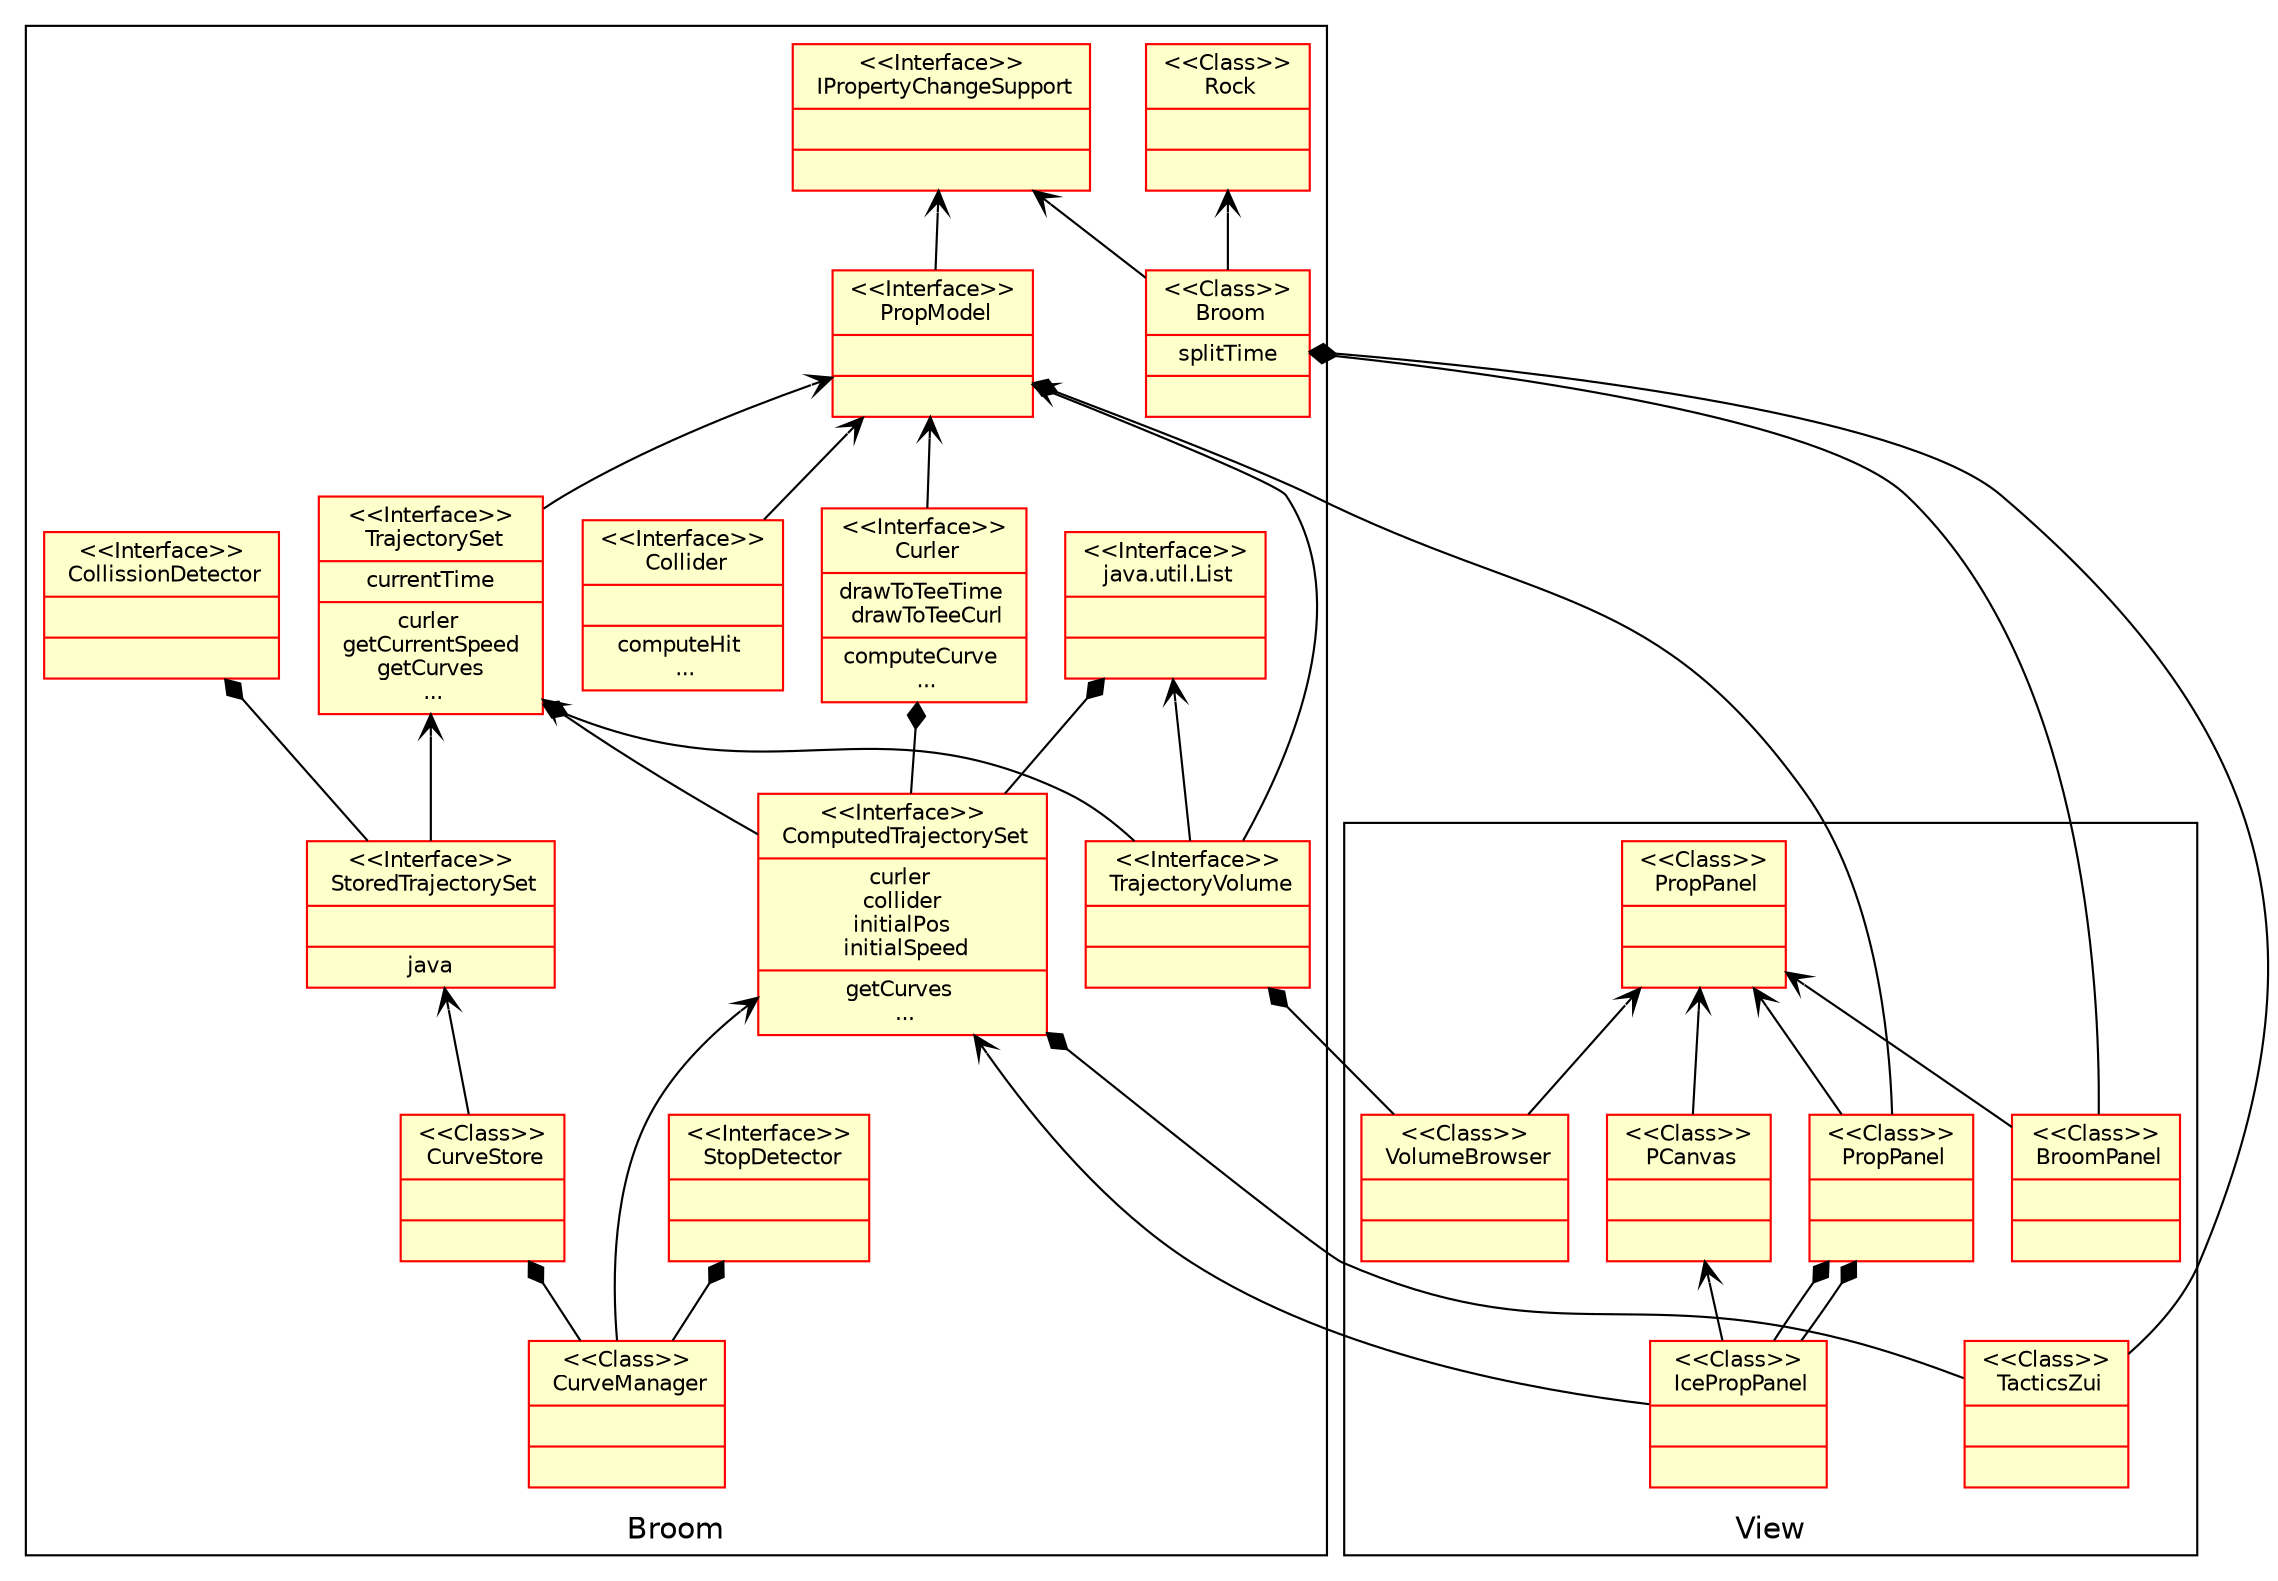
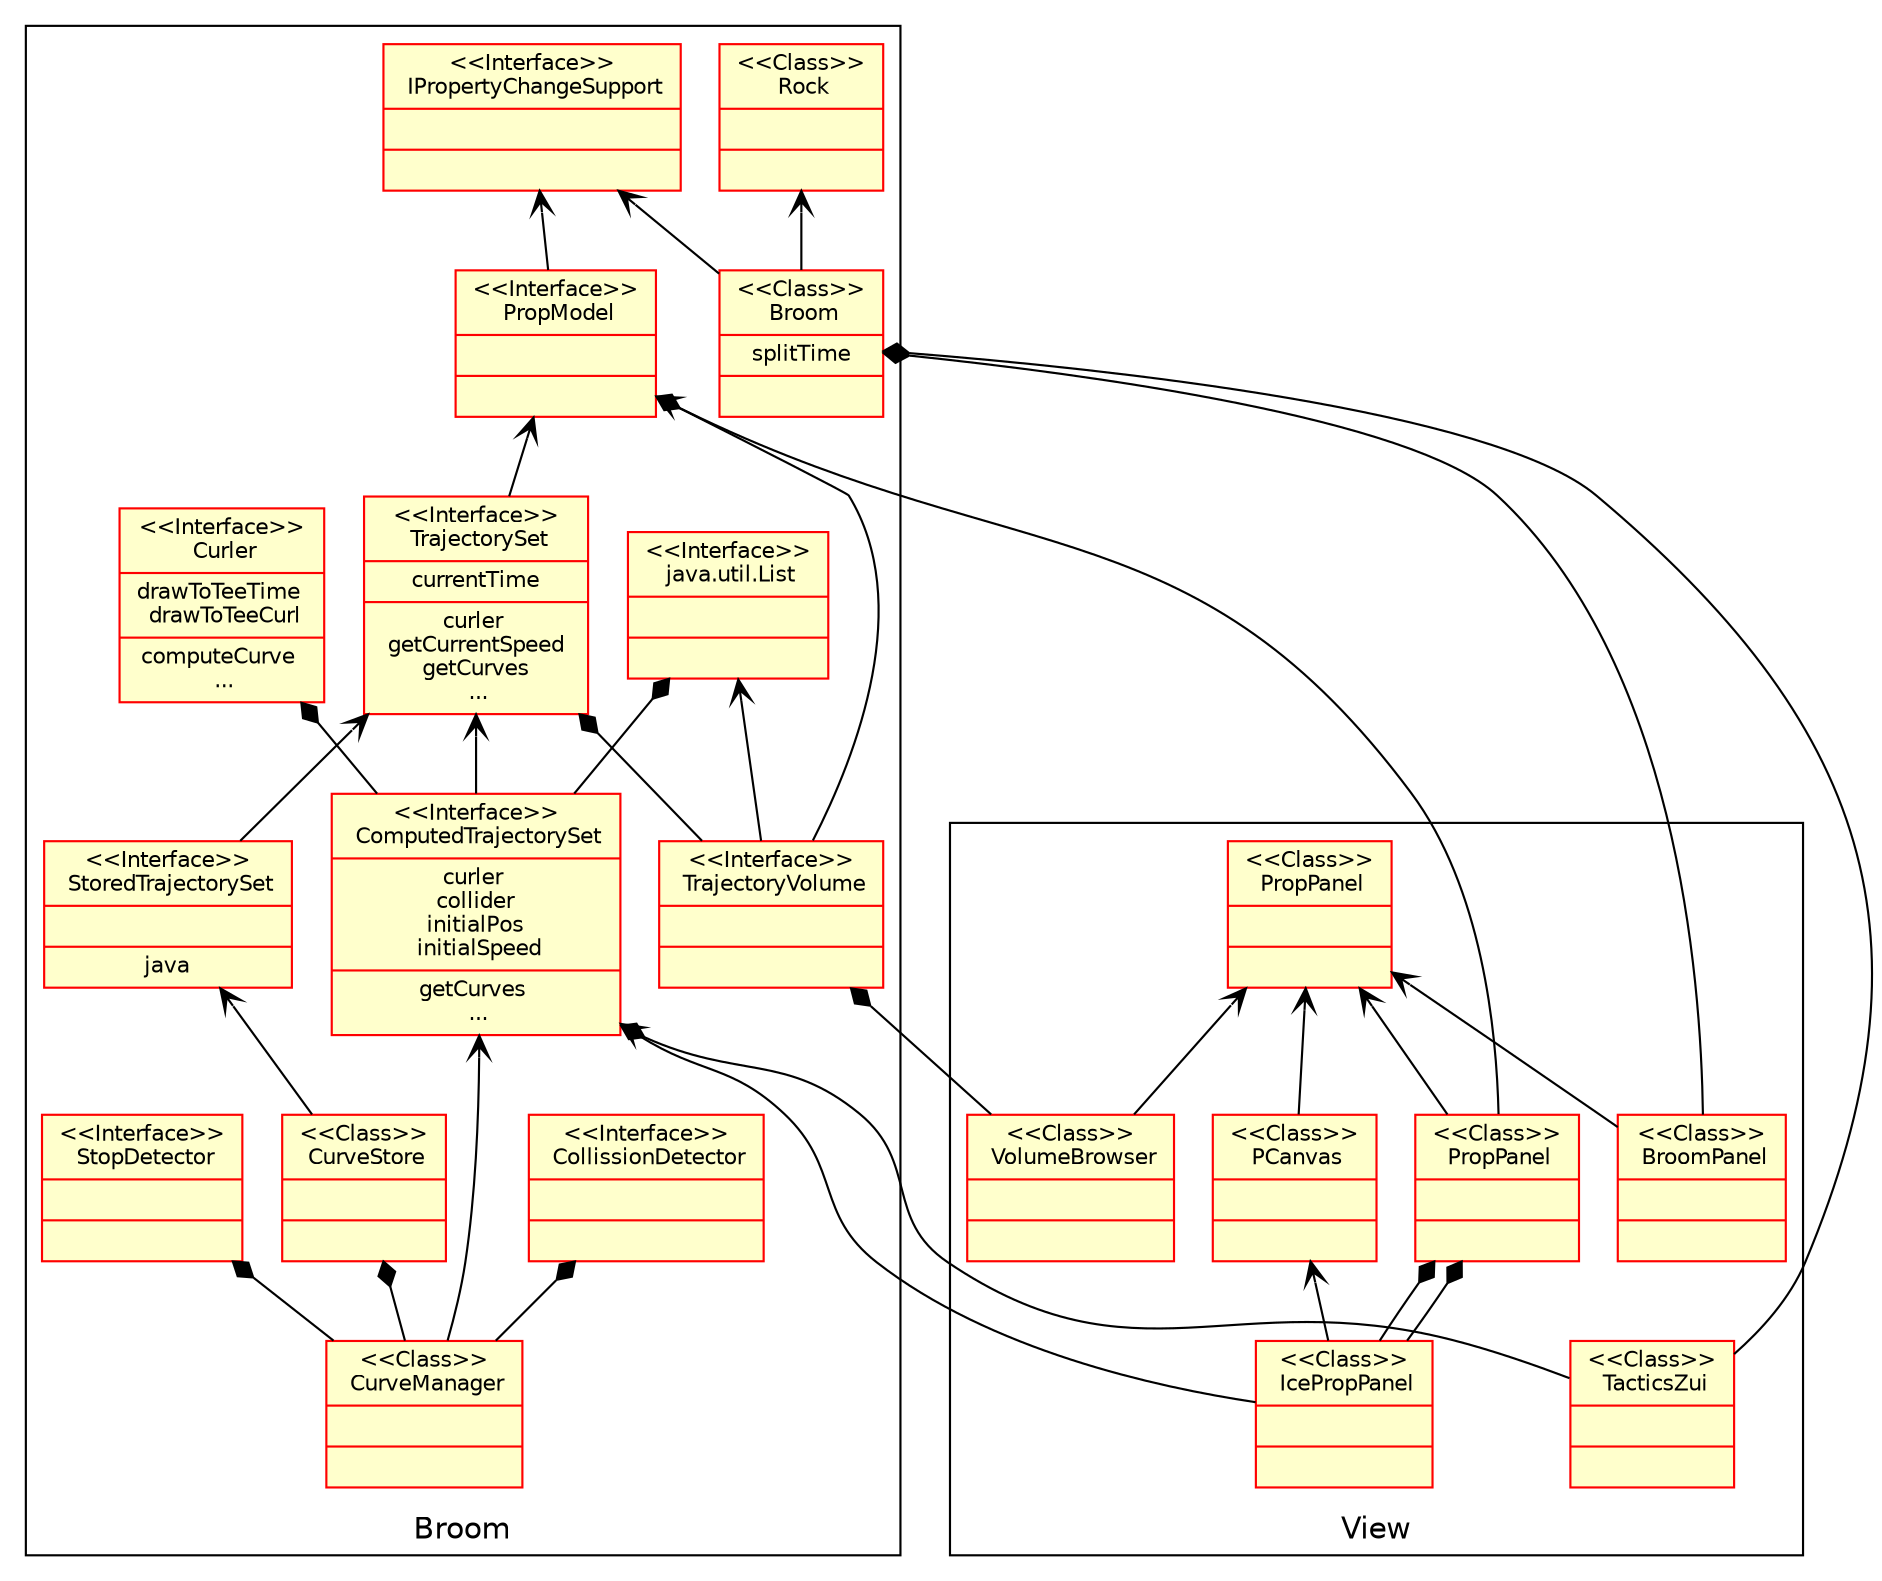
(928, 474) -> none
(683, 605) -> none
(305, 770) -> (526, 1310)
